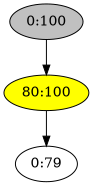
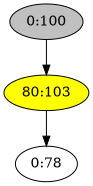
(46, 93) -> (46, 93)
(46, 164) -> (46, 164)
